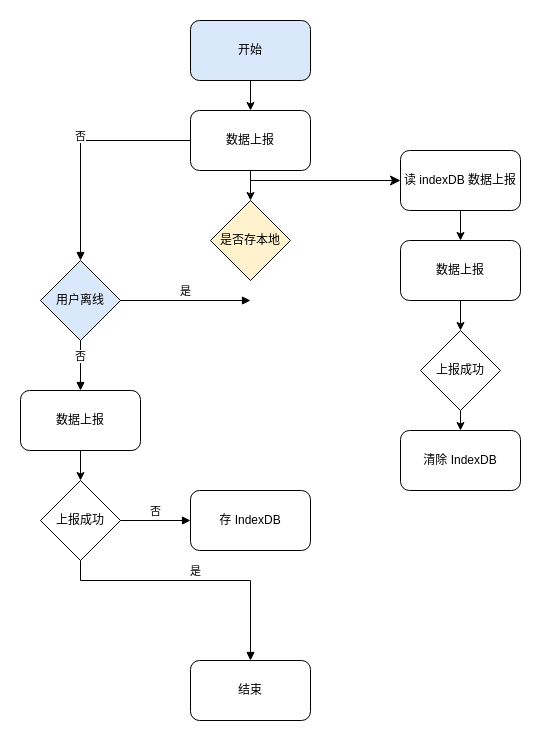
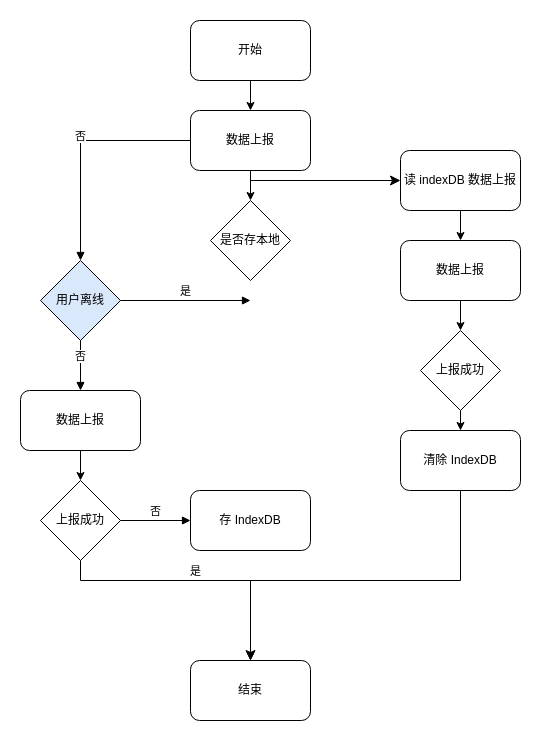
(251, 51) -> (251, 51)
(251, 241) -> (251, 241)
none -> (402, 581)
